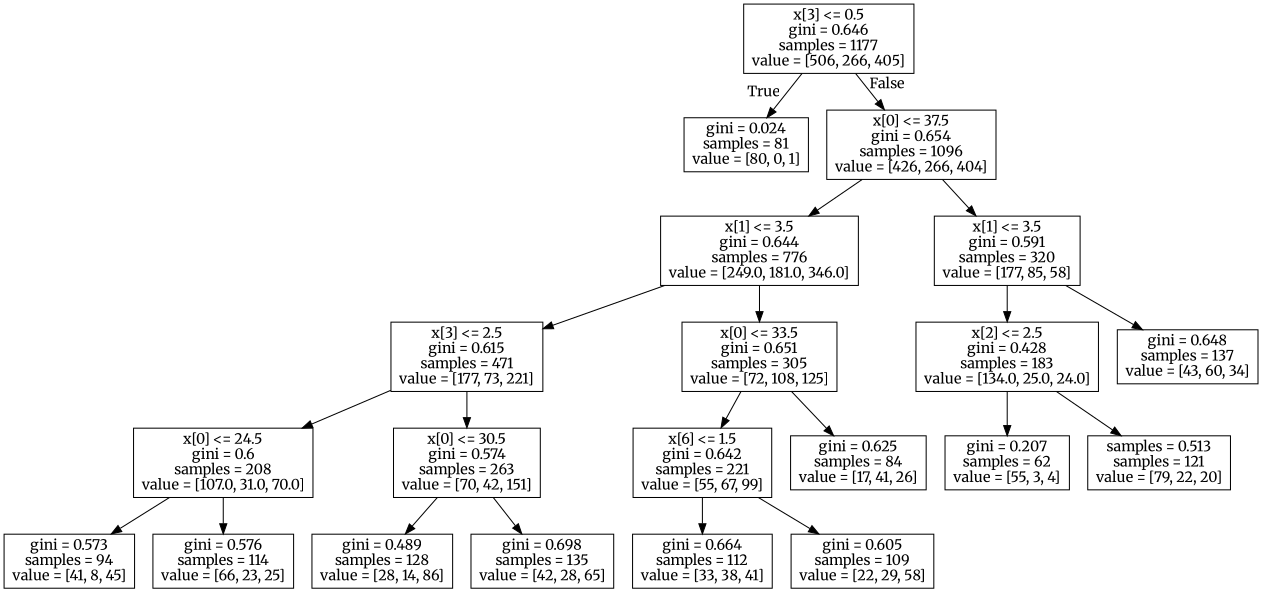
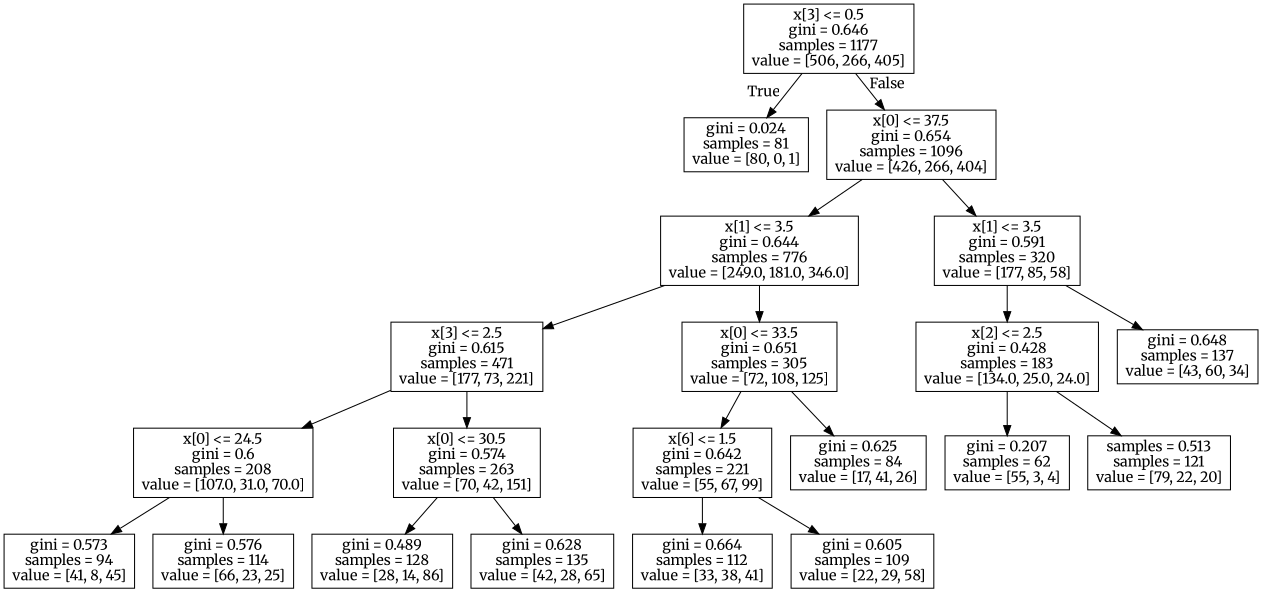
(542, 561) -> (542, 561)
